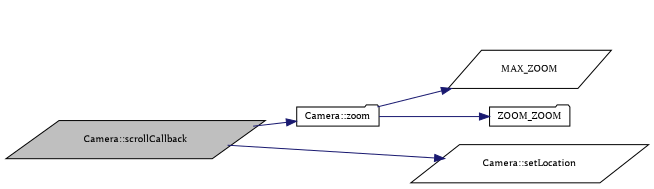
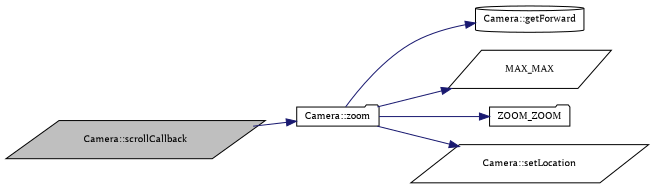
none -> (530, 19)
(530, 69) -> (530, 69)
(331, 152) -> (413, 135)
